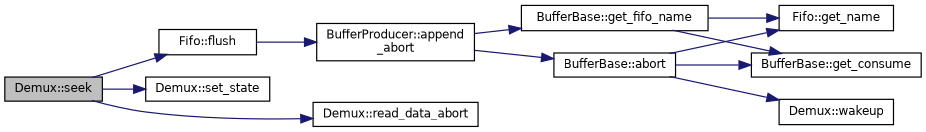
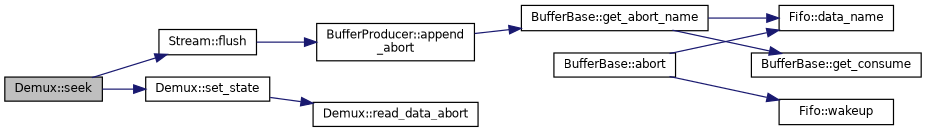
(615, 18) -> (615, 18)
(836, 18) -> (836, 18)
(208, 42) -> (208, 42)
(508, 54) -> none
(707, 65) -> none
(836, 112) -> (836, 112)
(196, 117) -> (285, 100)
